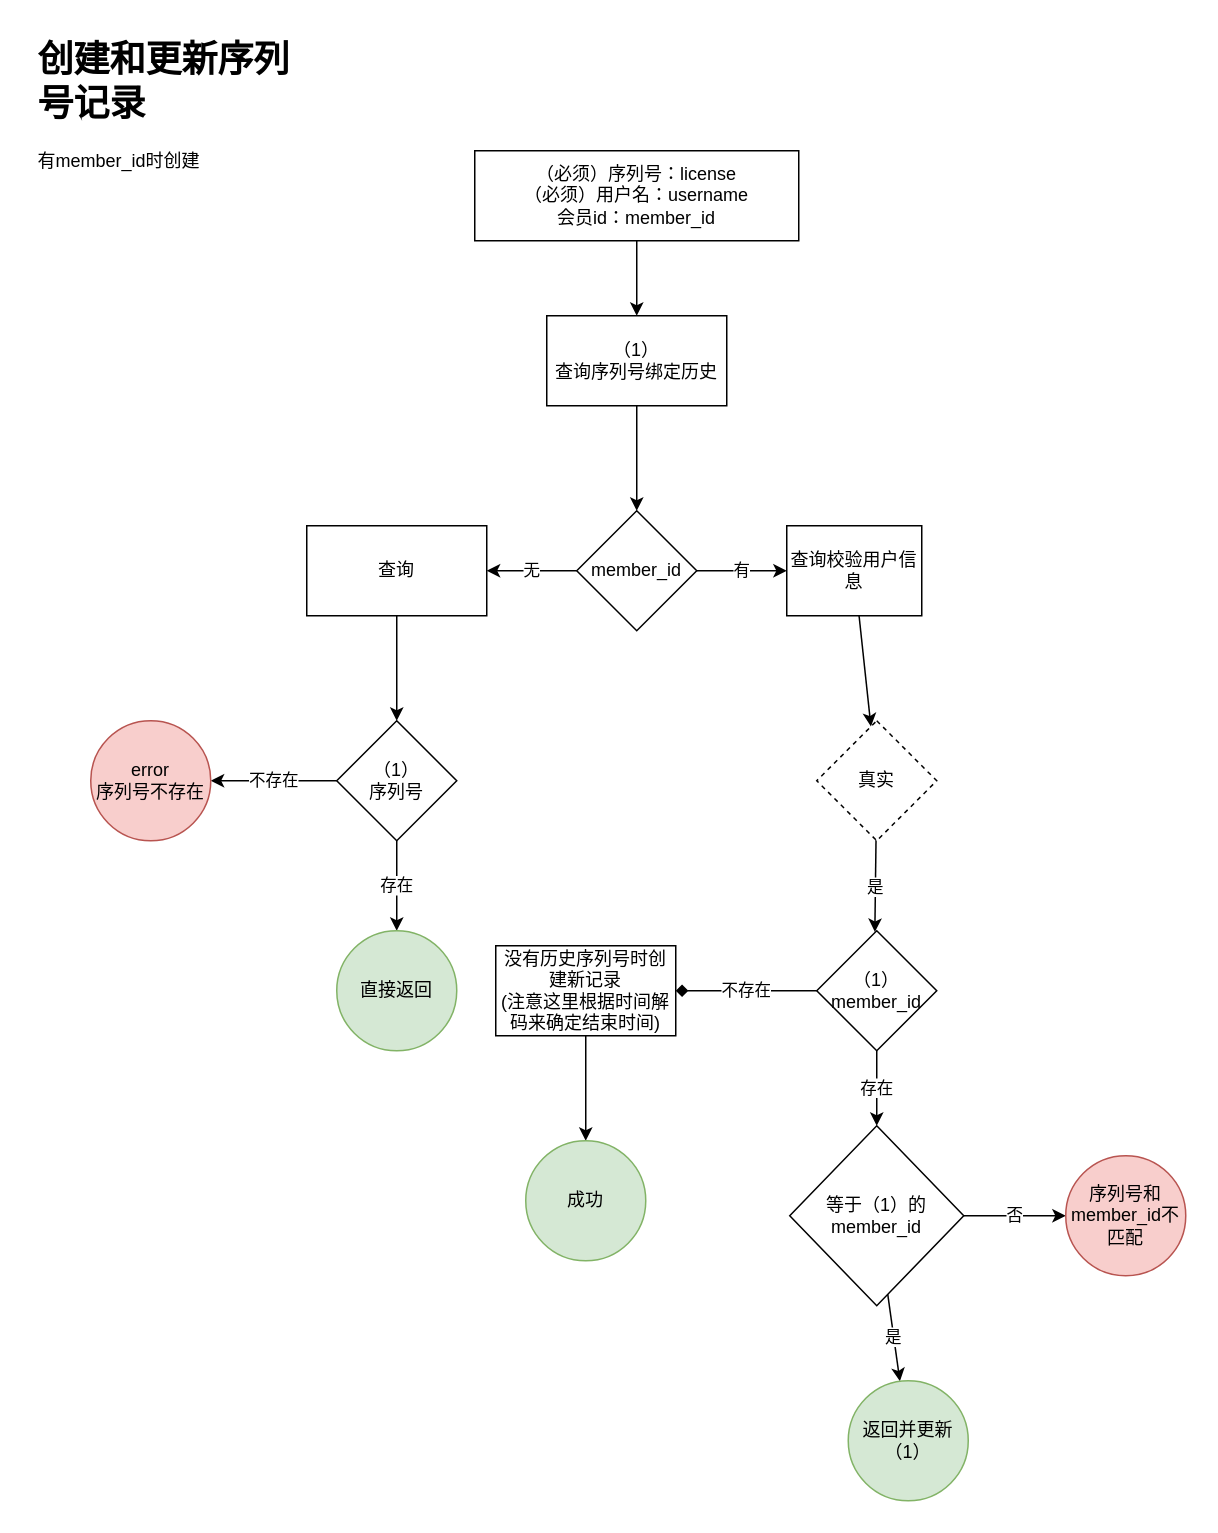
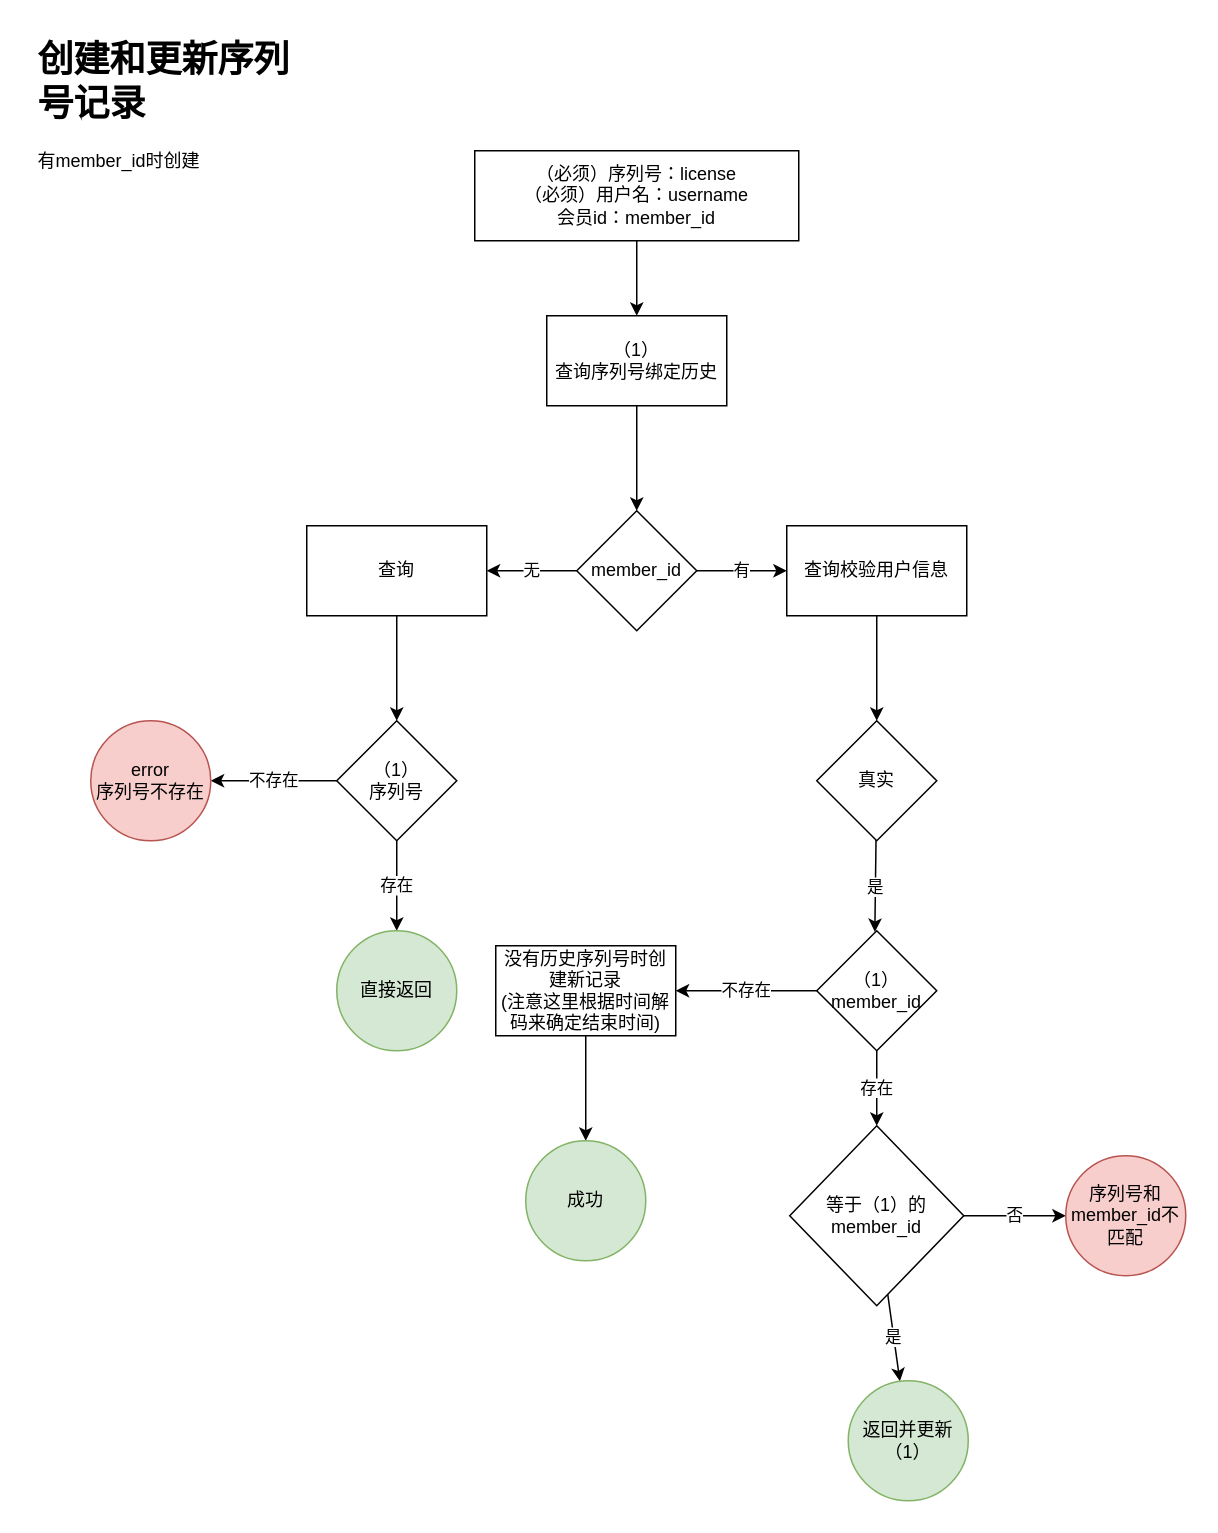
(854, 571) -> (877, 571)
(877, 781) -> (877, 781)
(688, 991) -> (687, 991)
